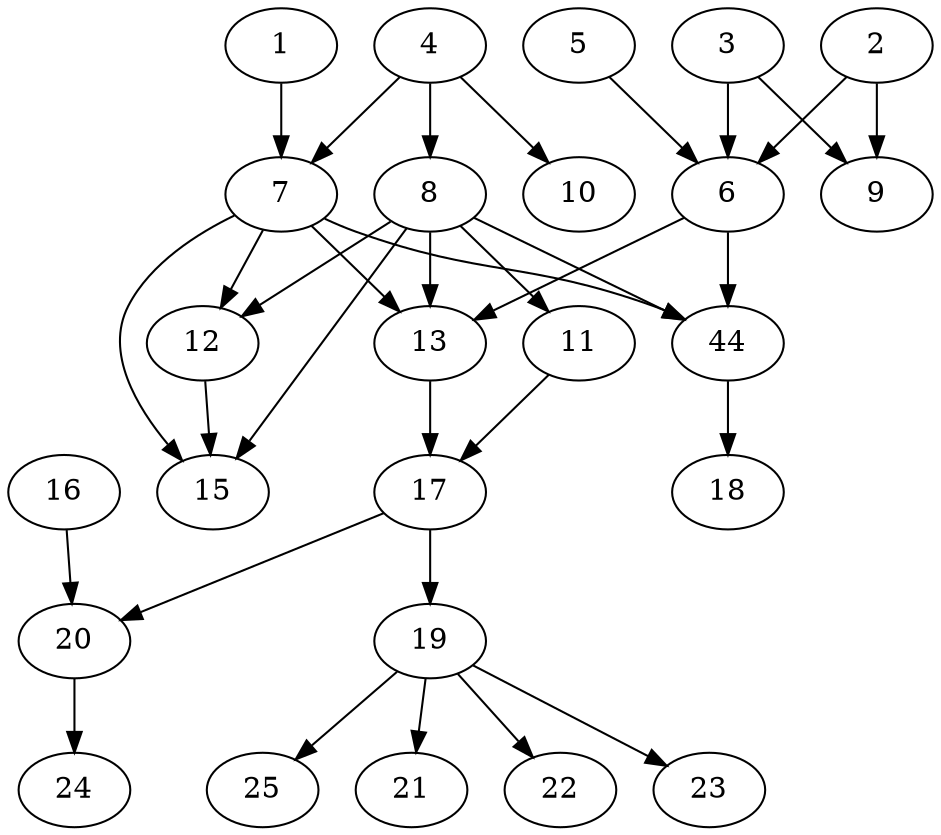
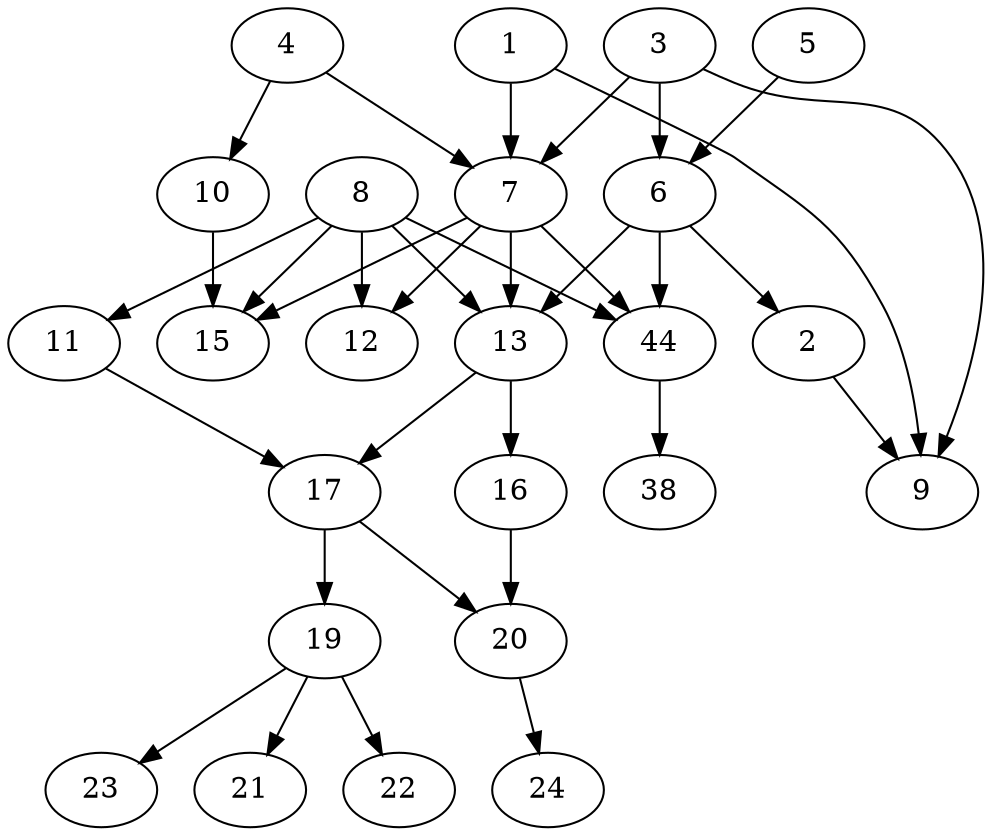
(430, 110) -> none
(812, 111) -> (727, 261)
none -> (593, 113)
none -> (794, 200)
(207, 408) -> (213, 255)
none -> (511, 408)
(728, 492) -> (660, 492)
(263, 790) -> none
